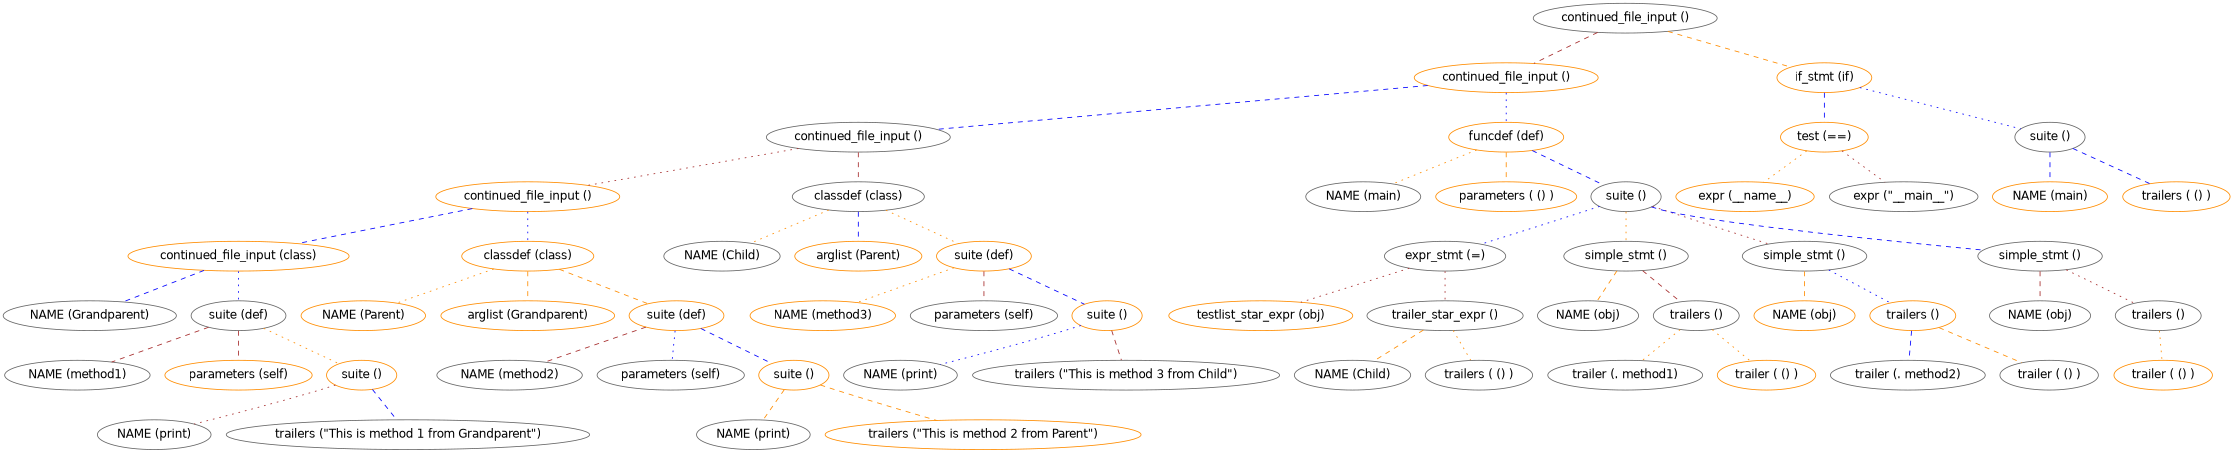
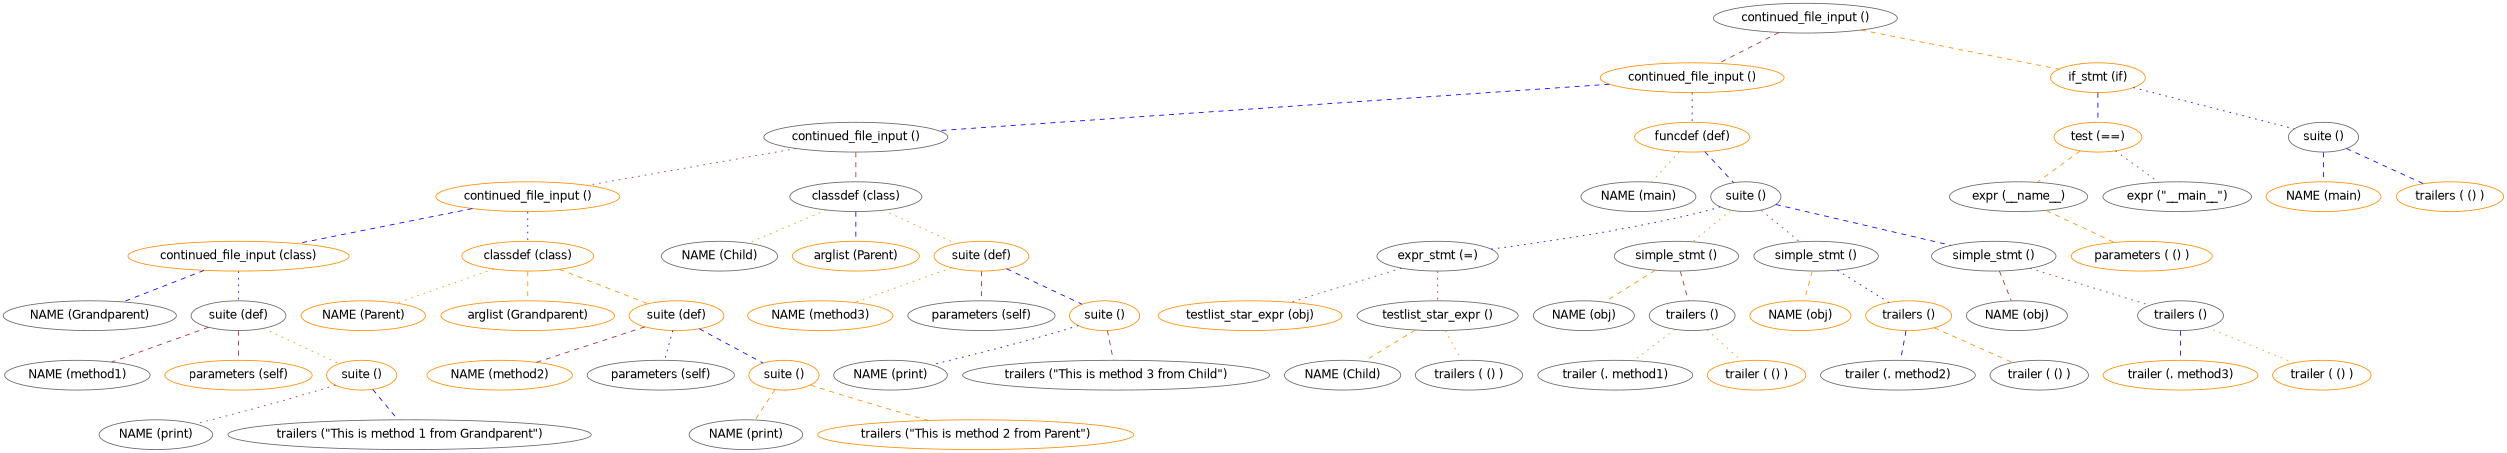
(1506, 167) -> (2080, 226)
(1785, 167) -> (2059, 167)
(1745, 197) -> (2019, 197)
(1445, 316) -> (1438, 316)
(510, 375) -> (500, 375)
none -> (2181, 375)
